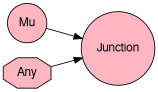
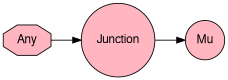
(60, 32) -> (166, 40)
